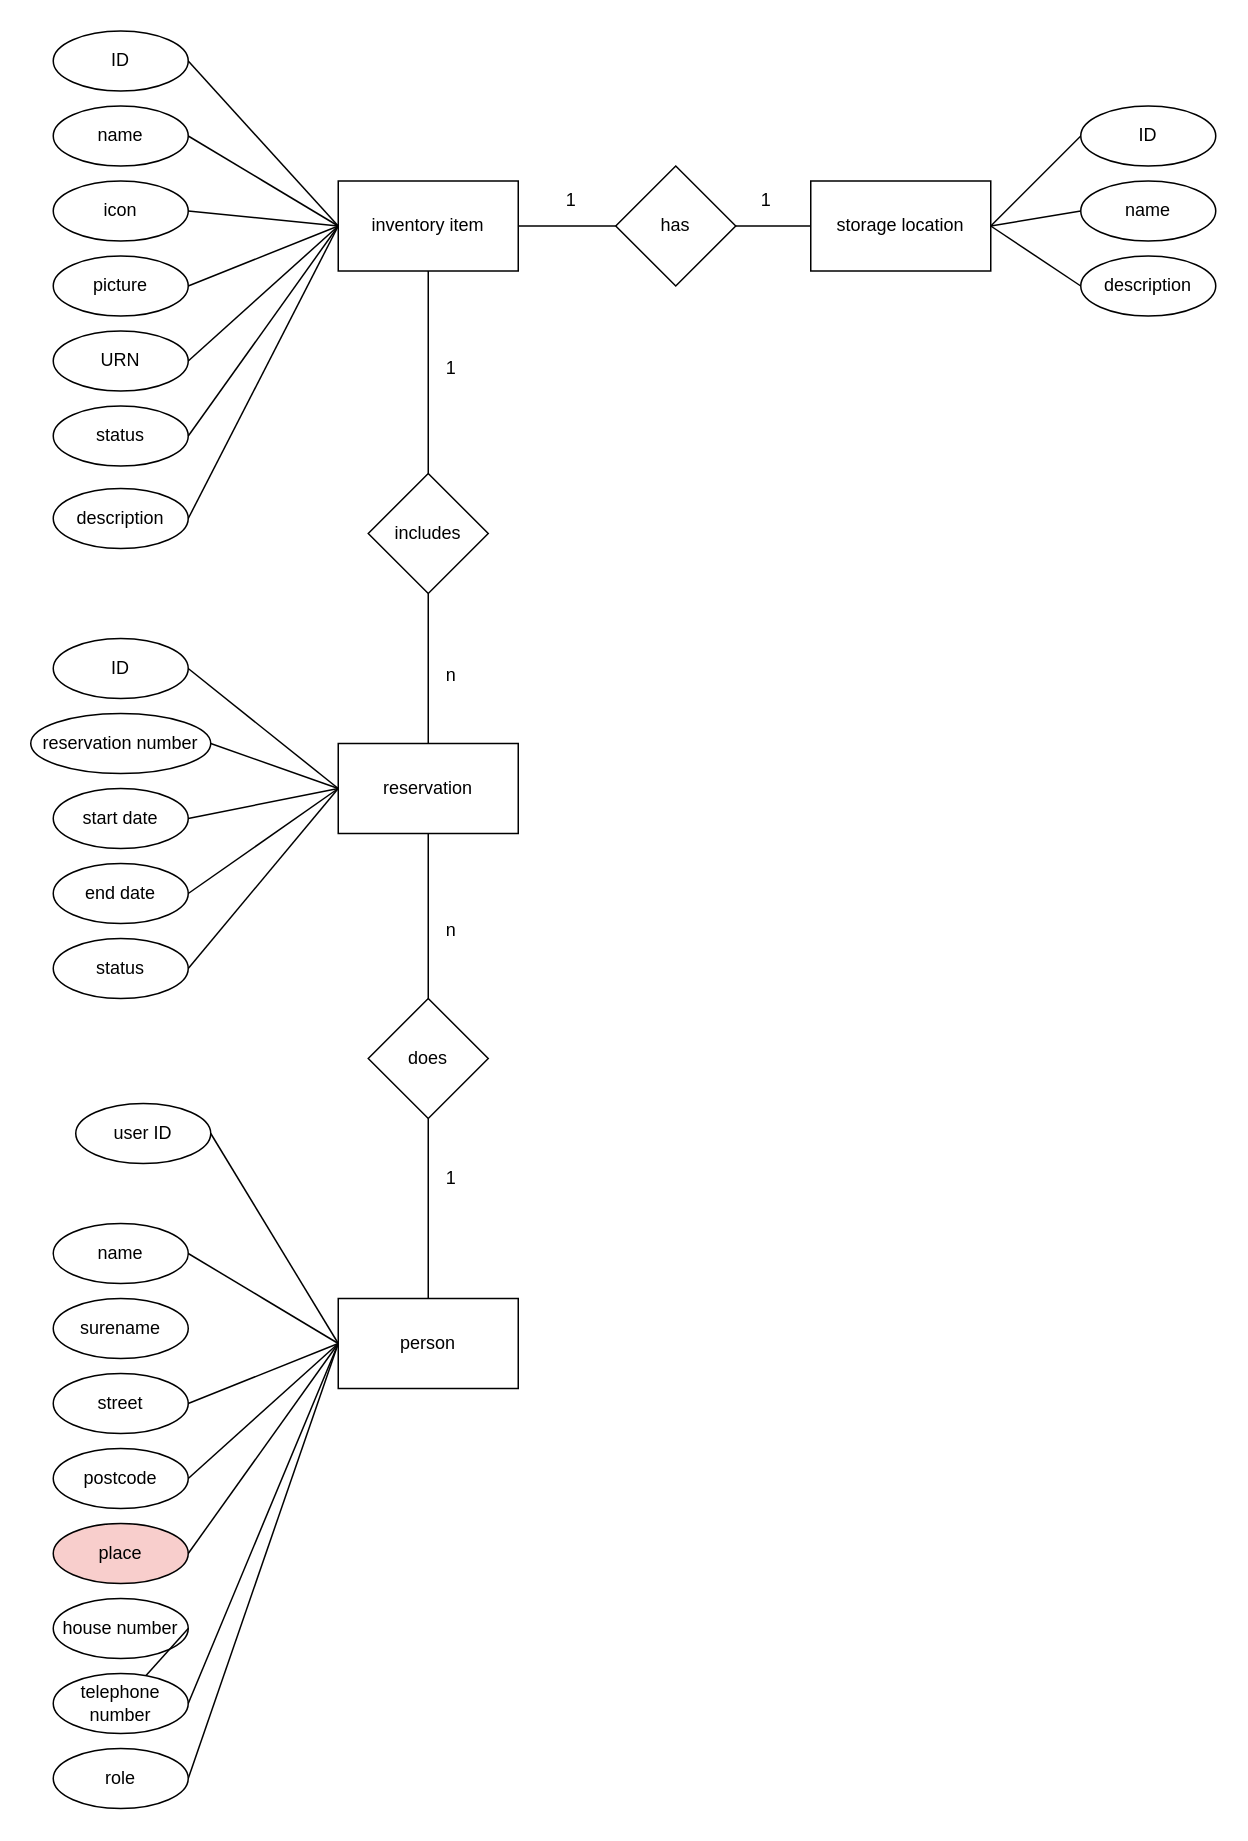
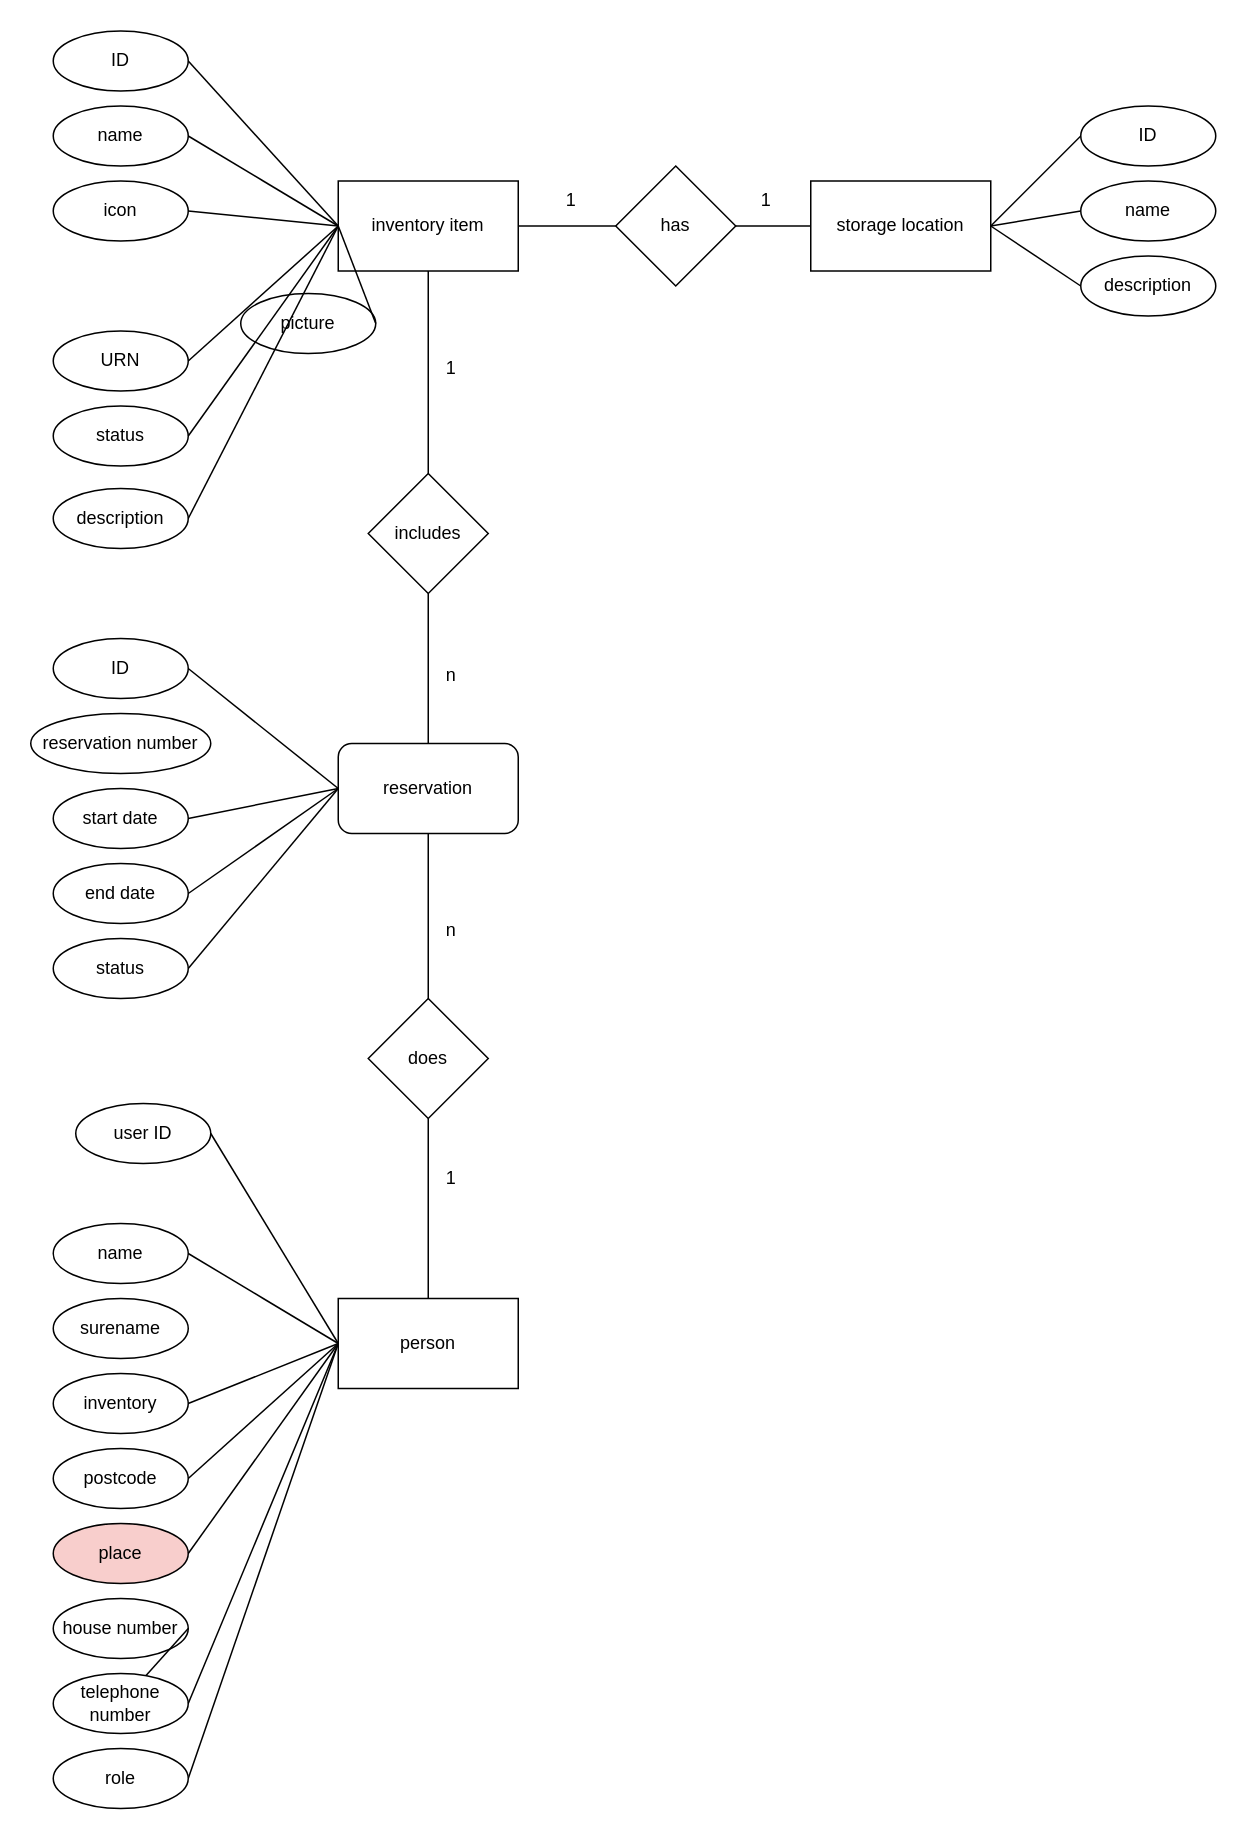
(121, 286) -> (308, 323)
(270, 764) -> none
(428, 788) -> (428, 788)
(121, 1403) -> (121, 1403)
